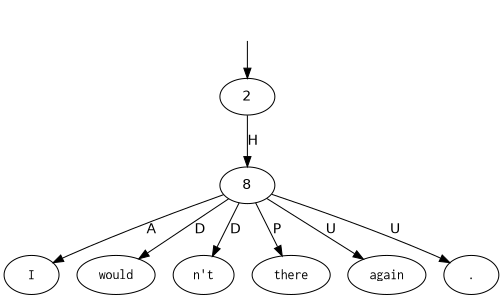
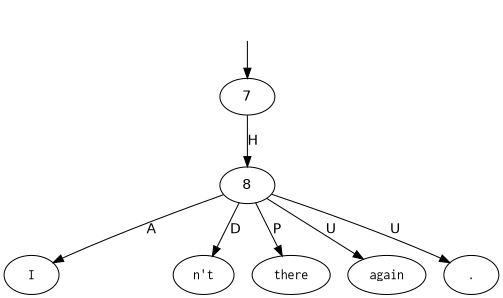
(247, 97) -> (247, 97)
(116, 275) -> none
